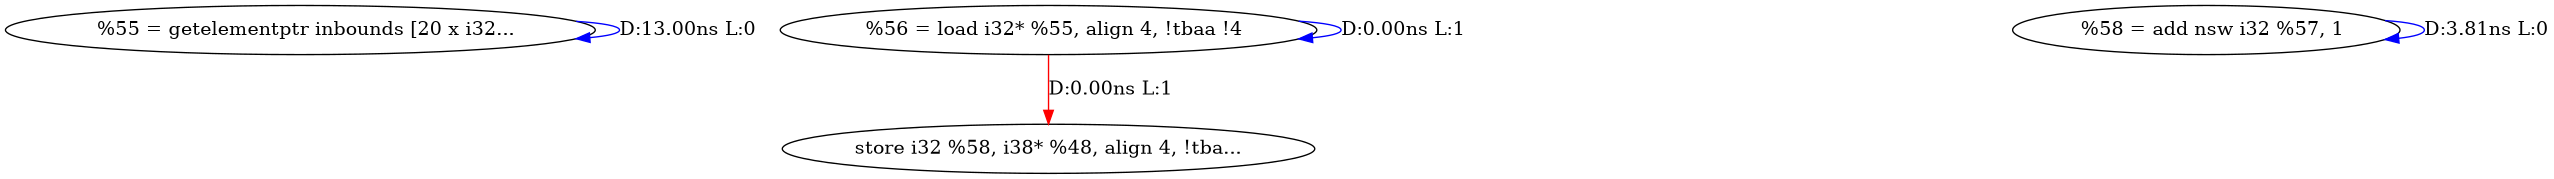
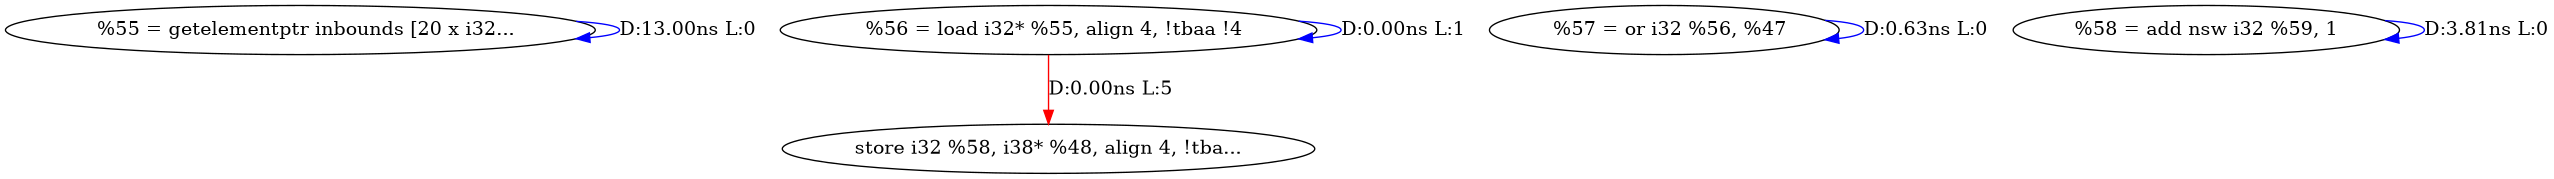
none -> (1664, 30)
(2206, 30) -> (2206, 30)
(1111, 89) -> (1111, 89)
